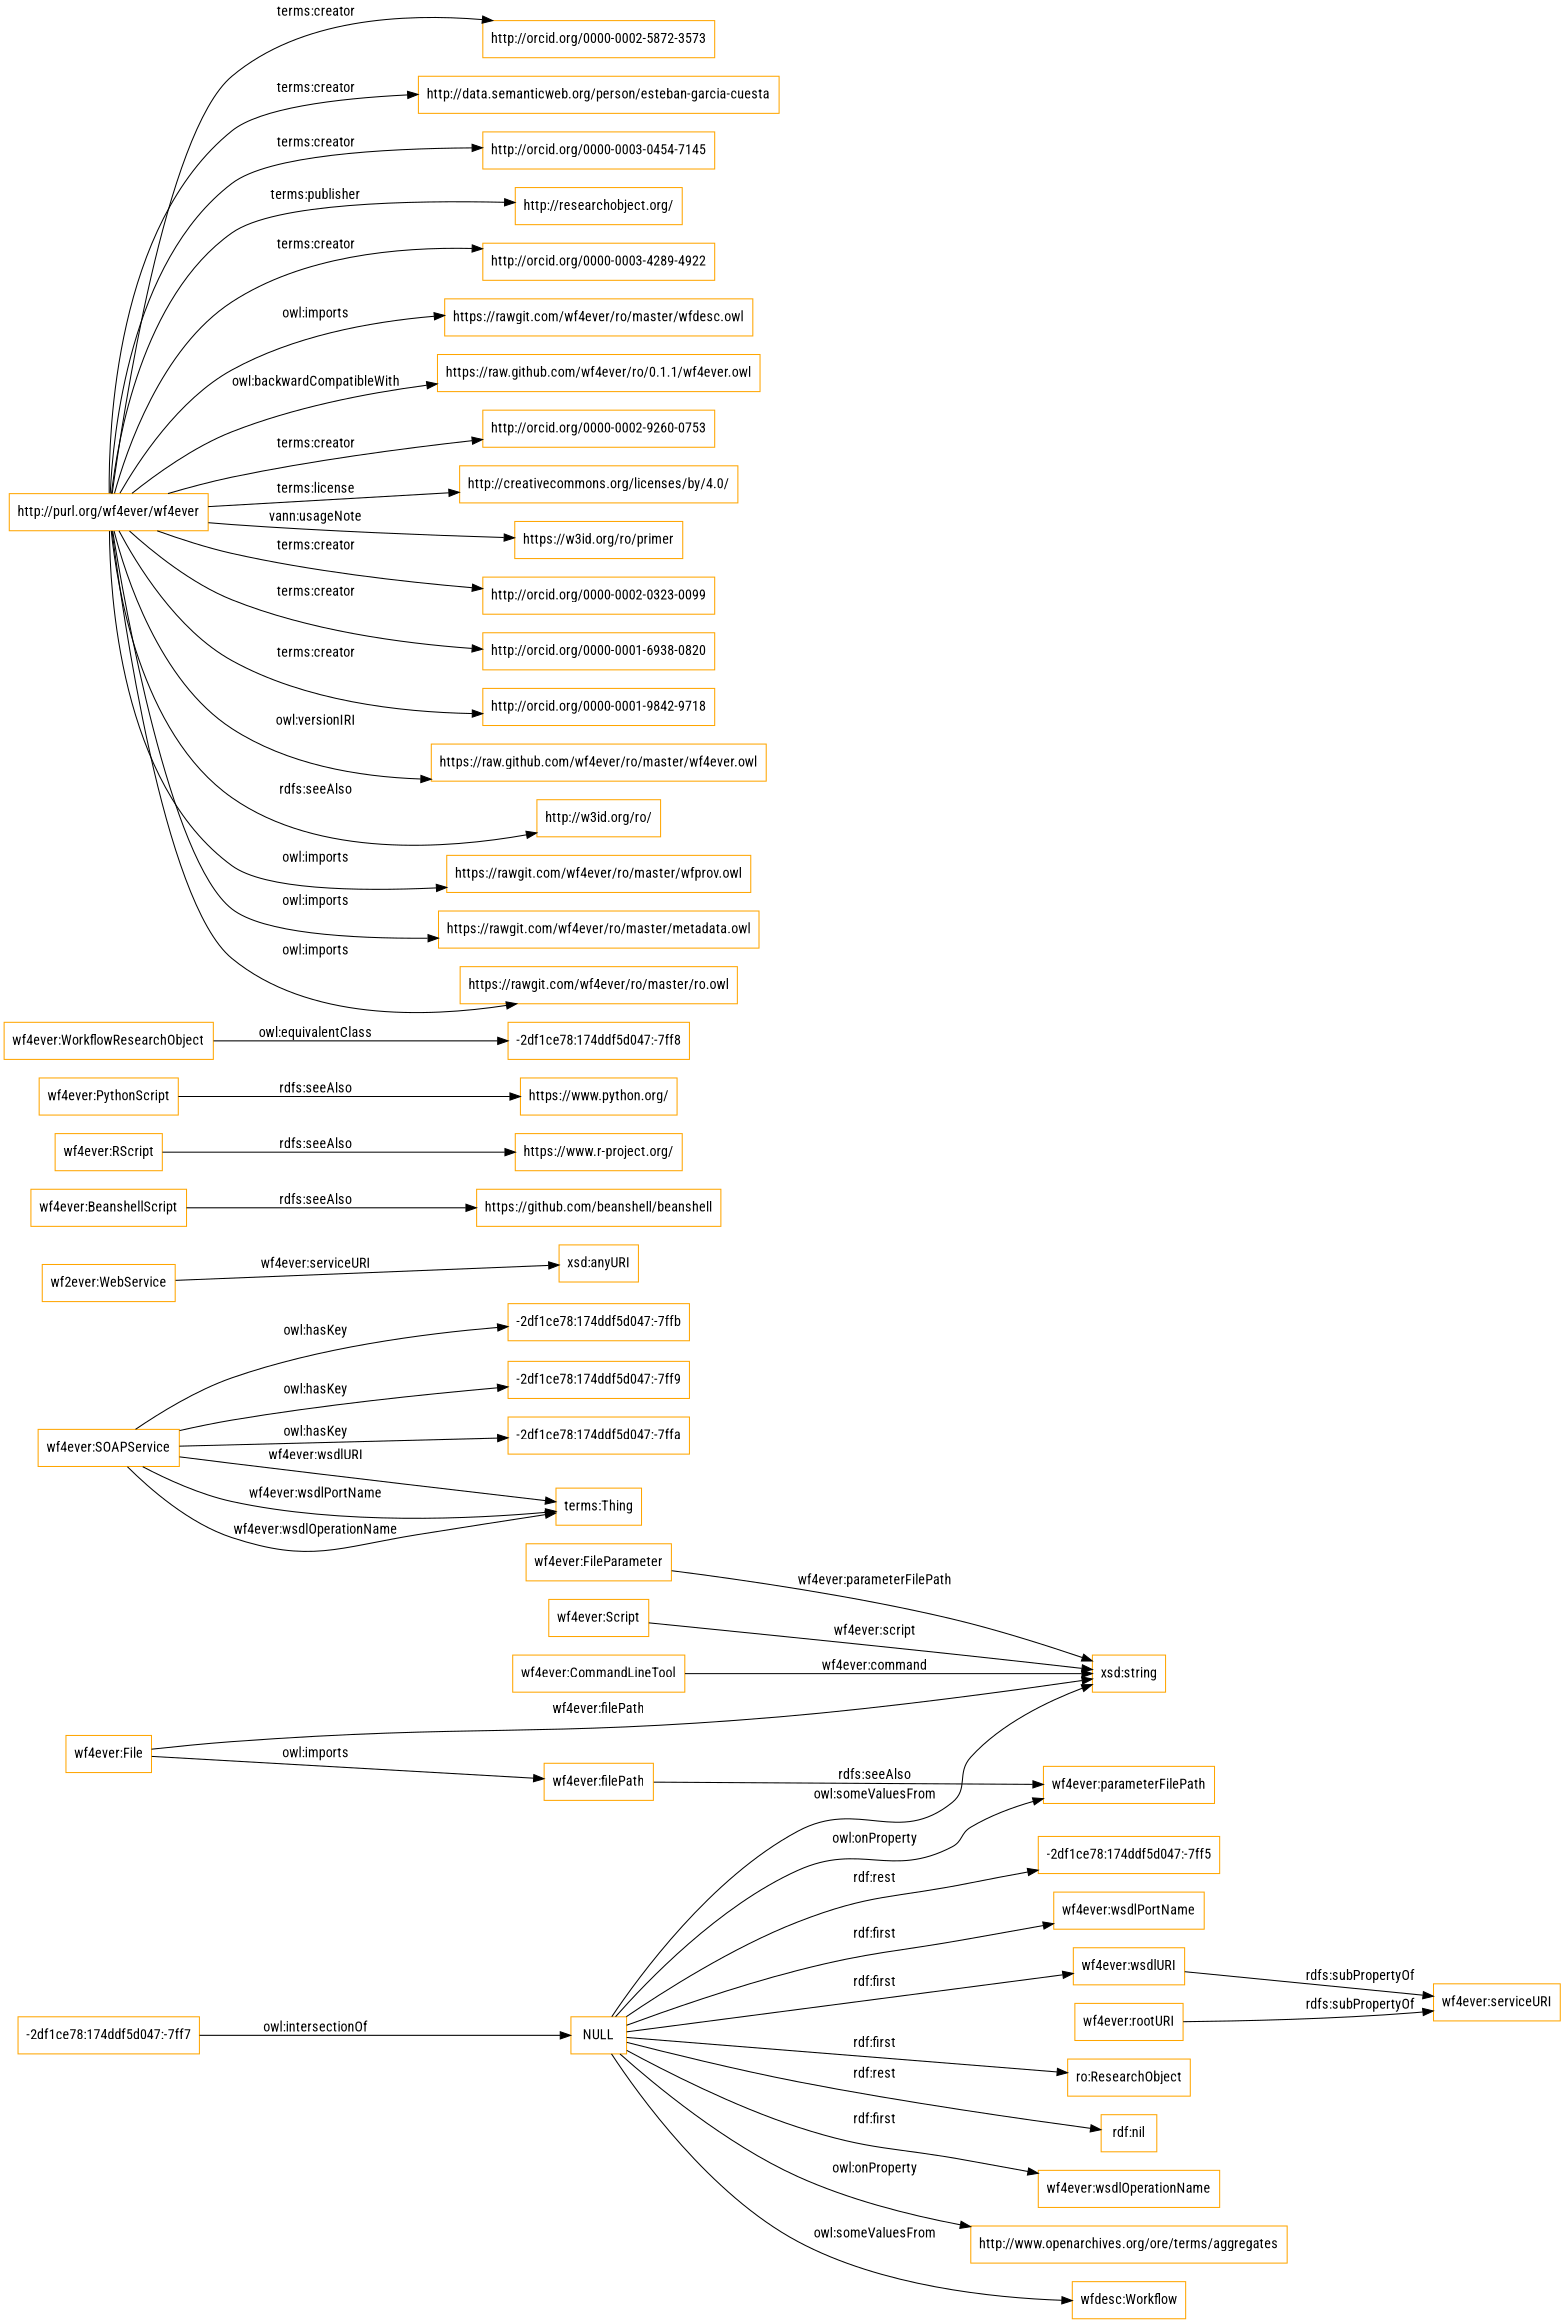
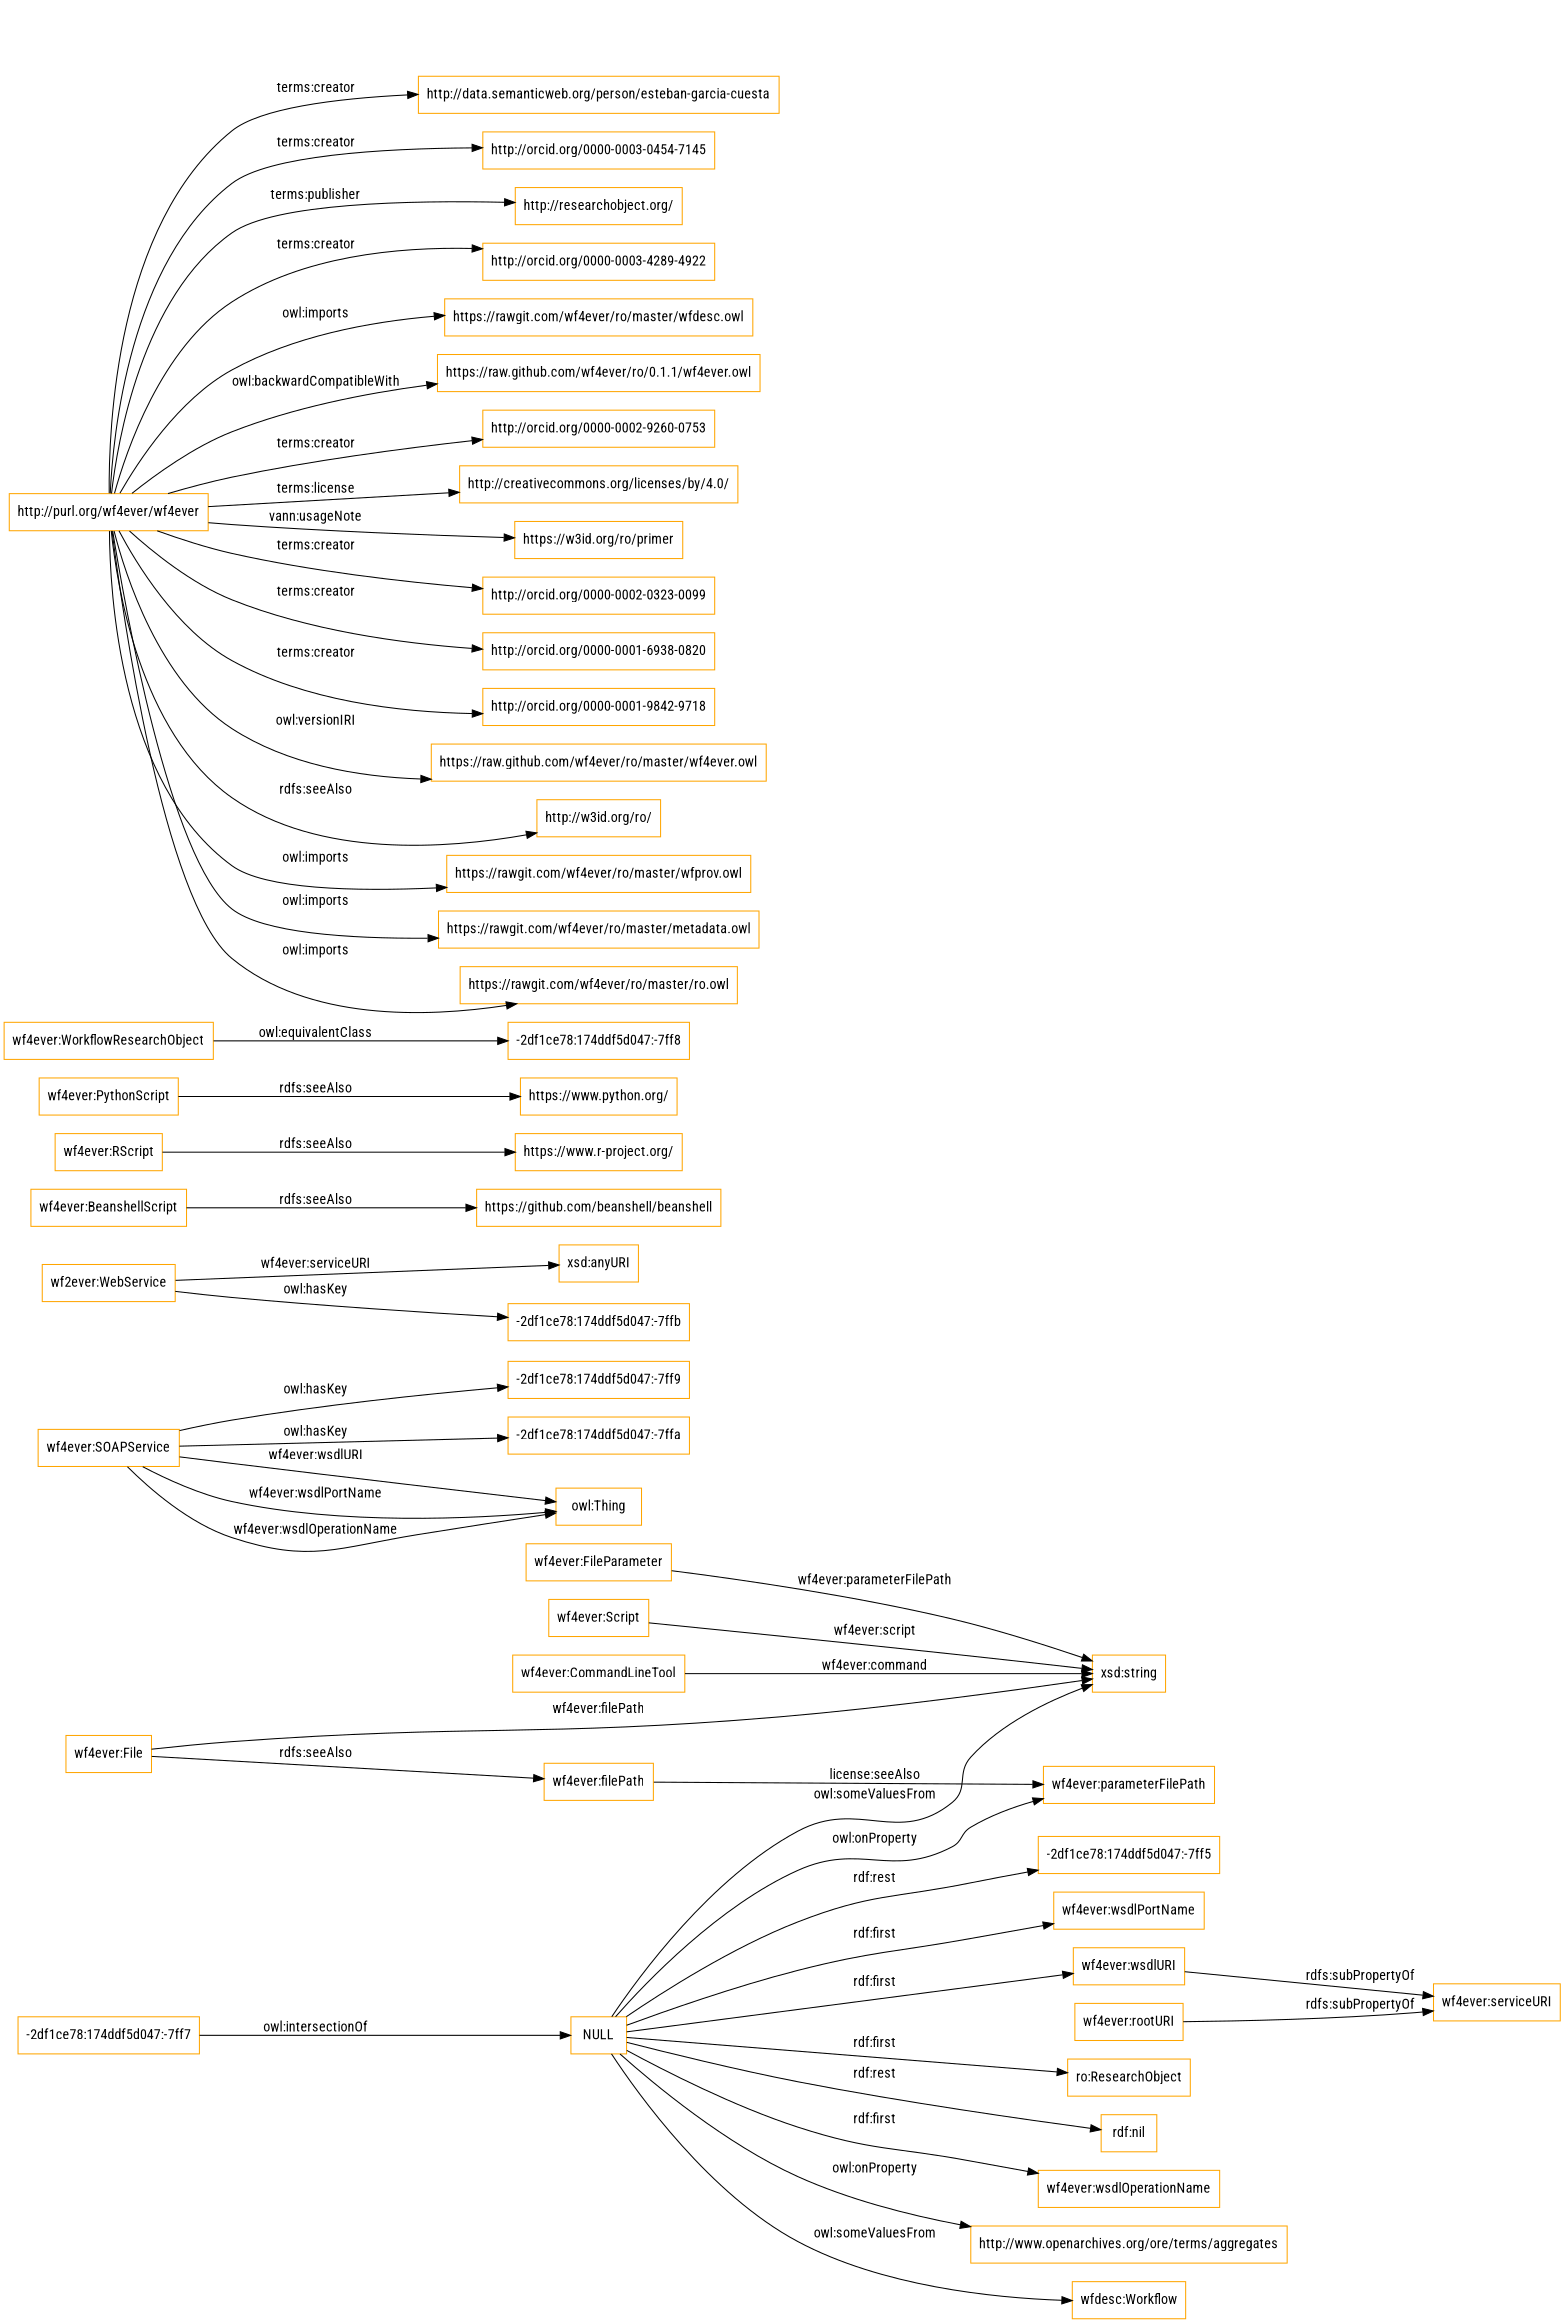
(599, 39) -> none
(310, 1356) -> (336, 1306)
(599, 1507) -> (599, 1507)
(316, 1753) -> (316, 1753)
(875, 1775) -> (875, 1775)
